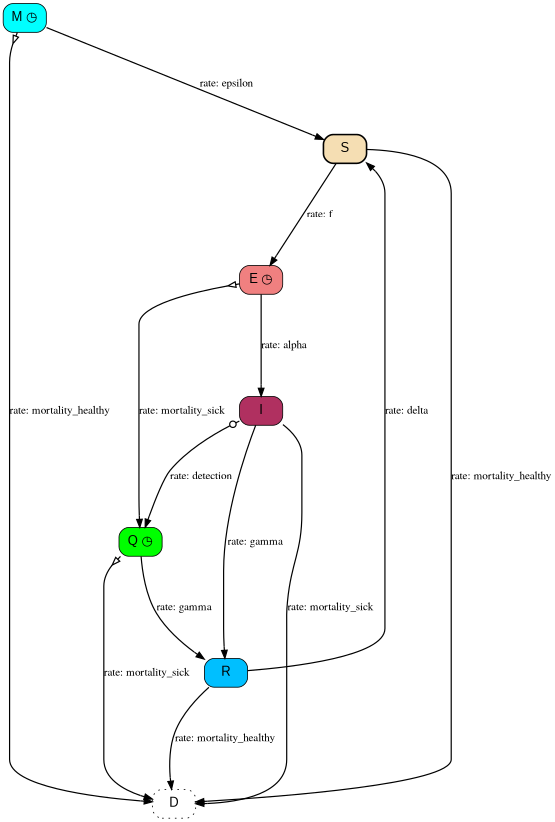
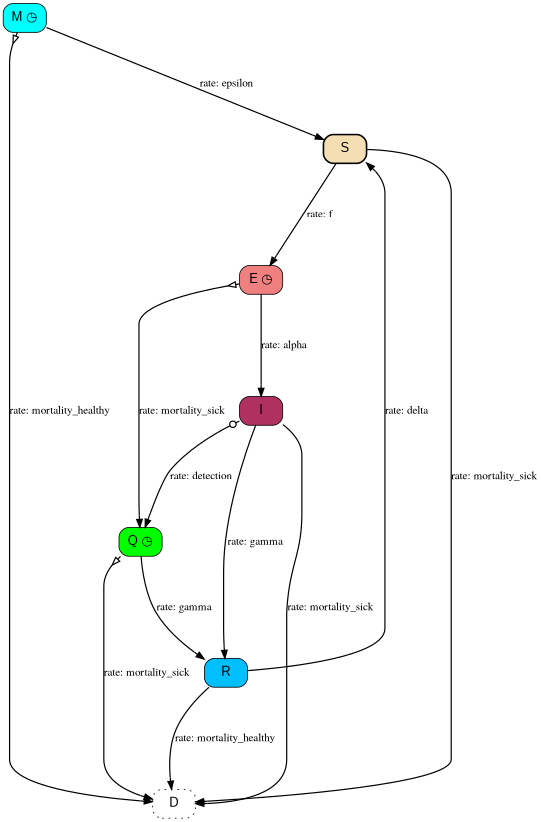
(502, 476) -> (494, 476)
